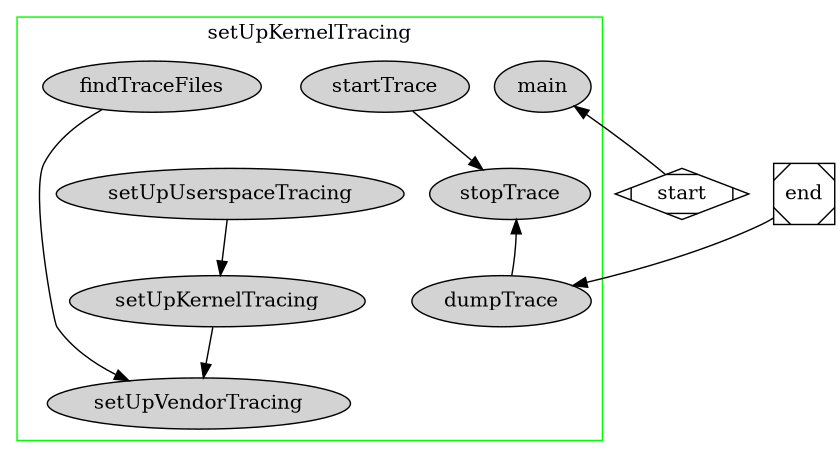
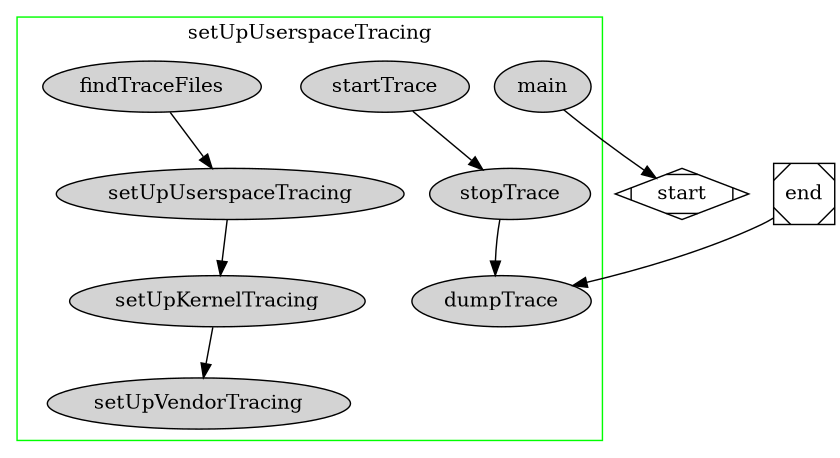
(310, 33) -> (310, 33)
(626, 144) -> (611, 147)
(43, 244) -> (187, 135)
(515, 255) -> (497, 240)
